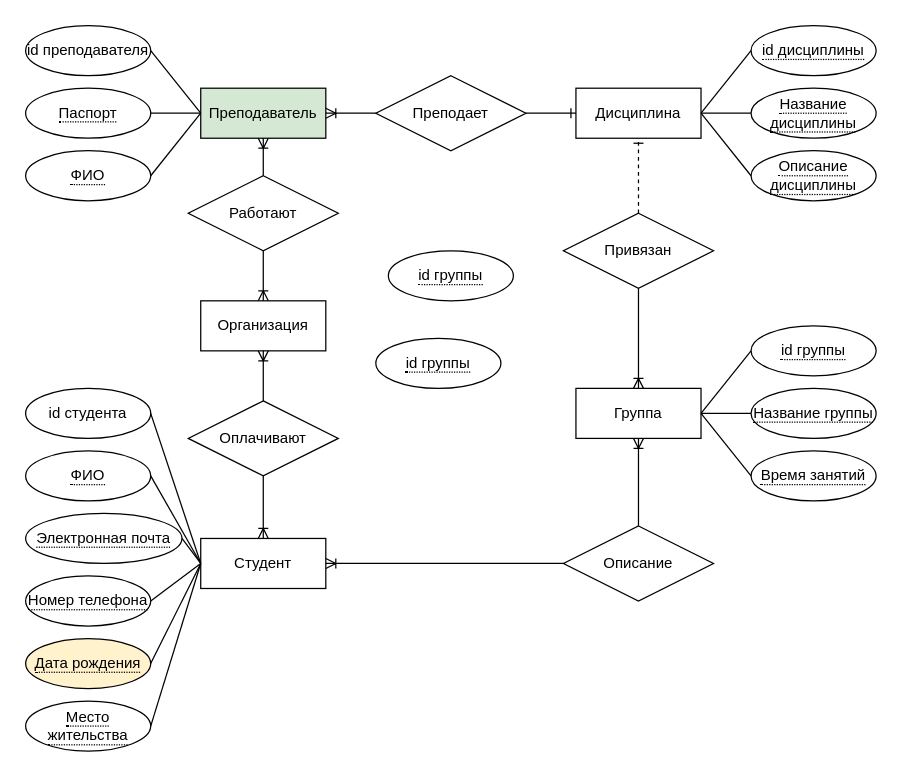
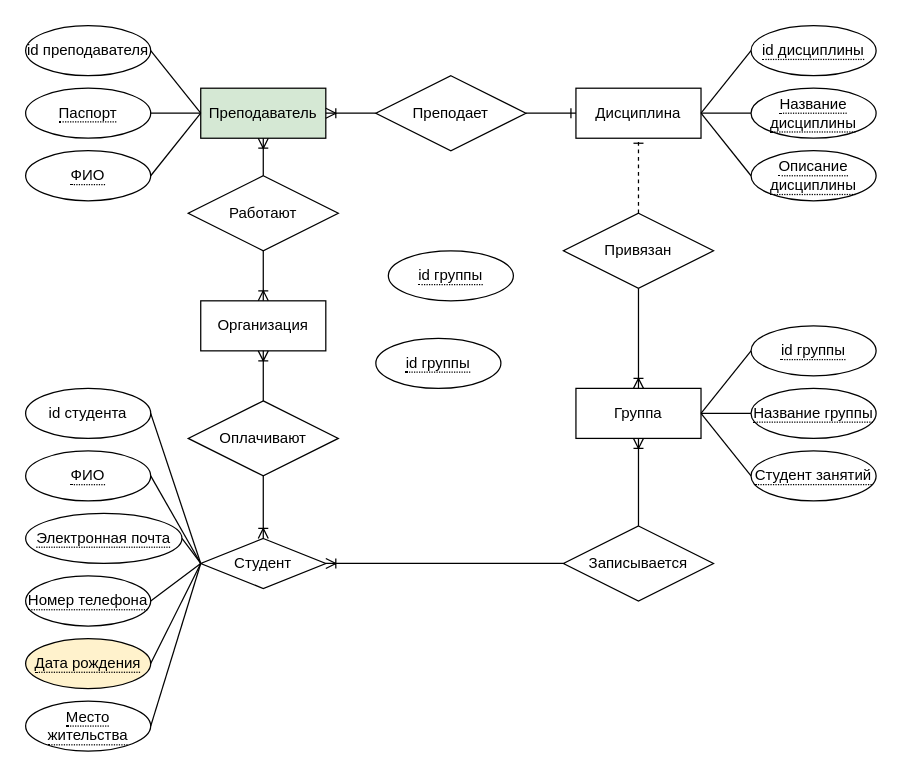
(813, 476) -> (813, 476)
(263, 563) -> (263, 563)
(638, 563) -> (638, 563)
